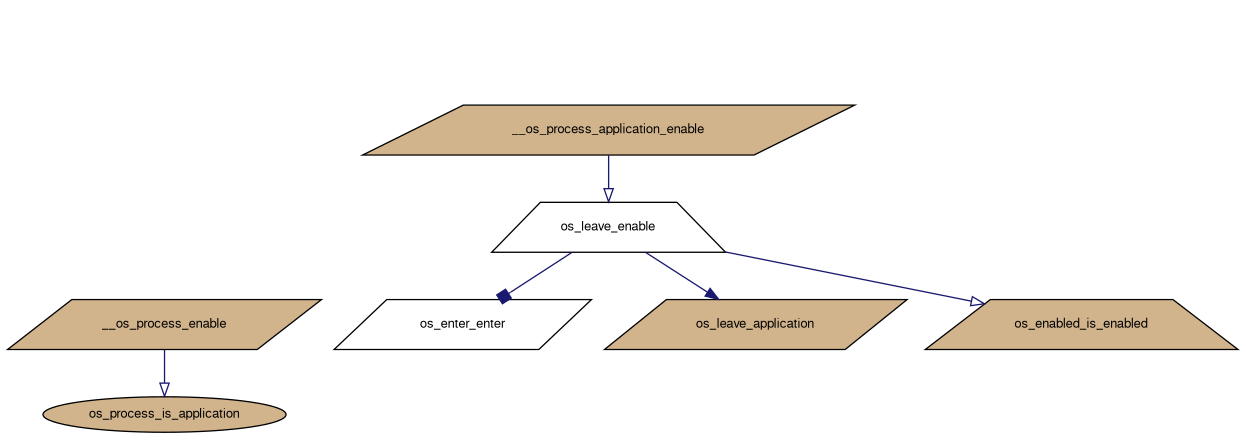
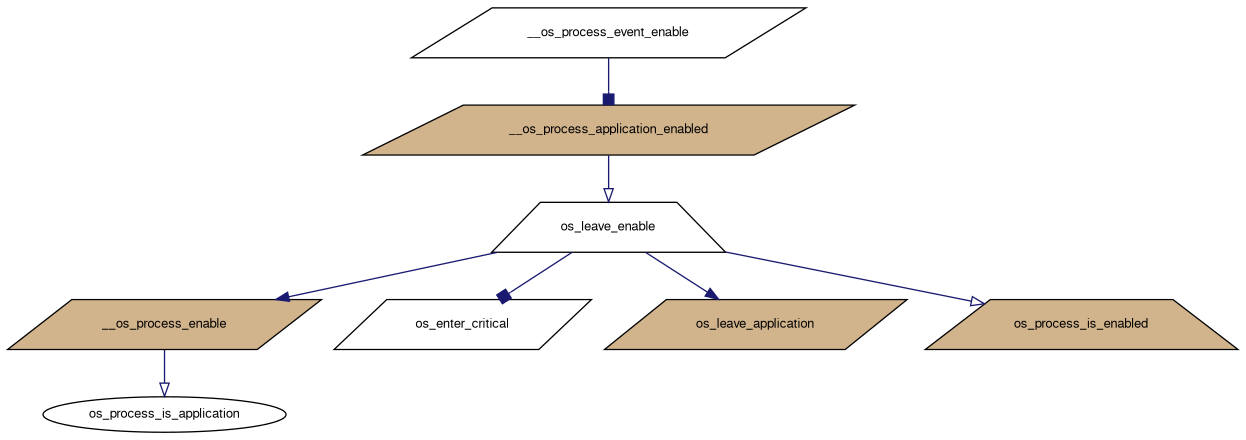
none -> (609, 33)
(609, 130) -> (609, 130)
none -> (393, 275)
(463, 325) -> (463, 325)
(1082, 325) -> (1082, 325)
(165, 415) -> (165, 415)
